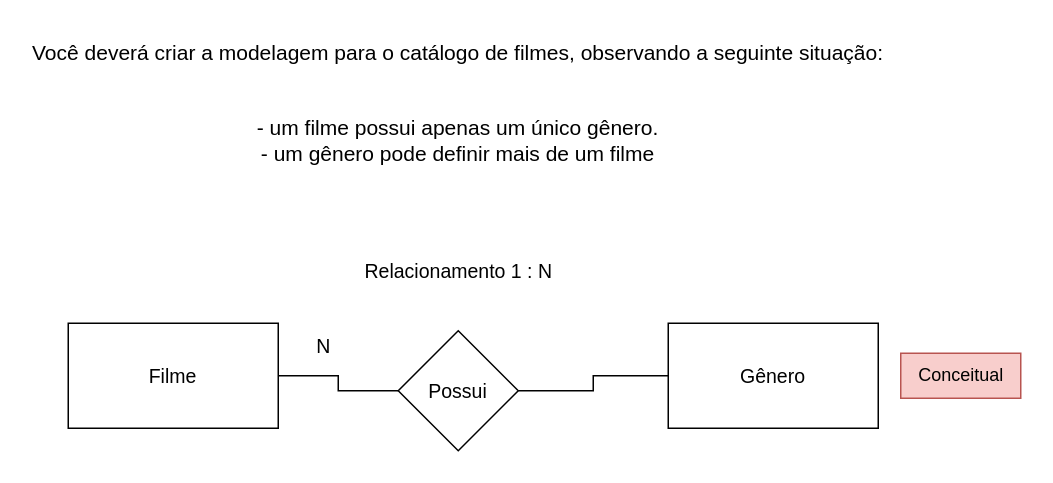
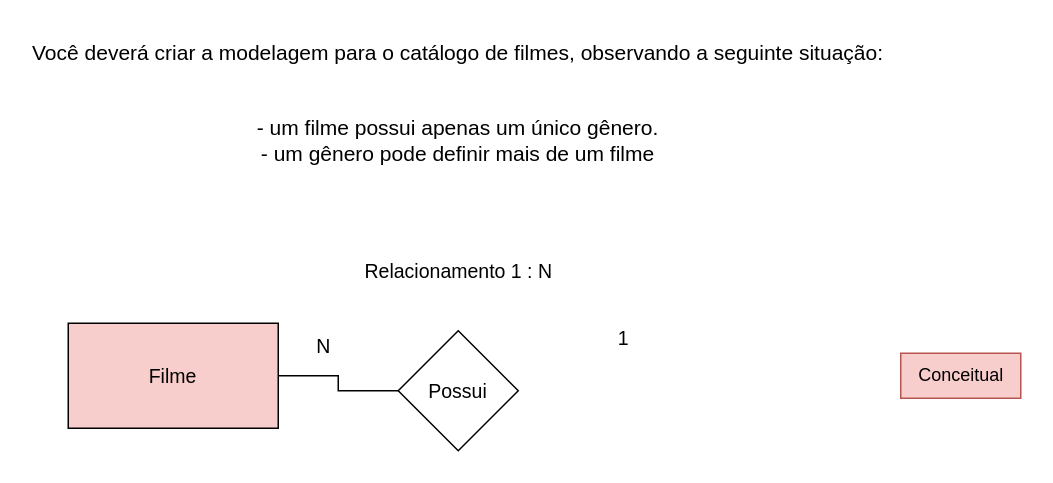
none -> (623, 338)
(173, 376) -> (173, 376)
(773, 376) -> none
(593, 384) -> none
